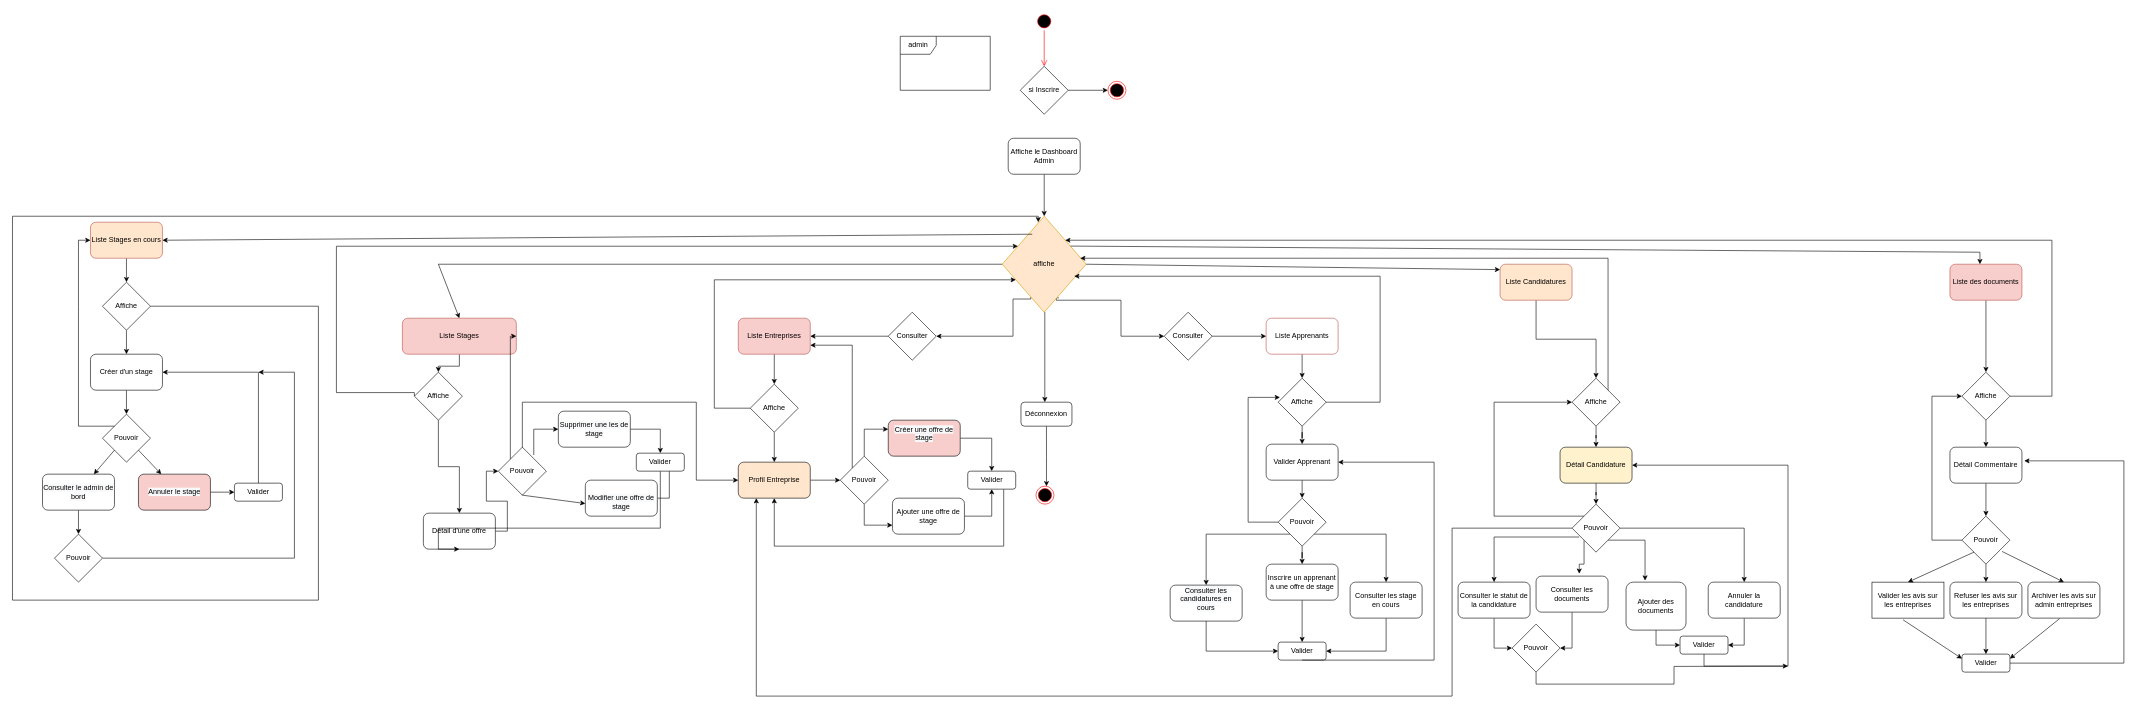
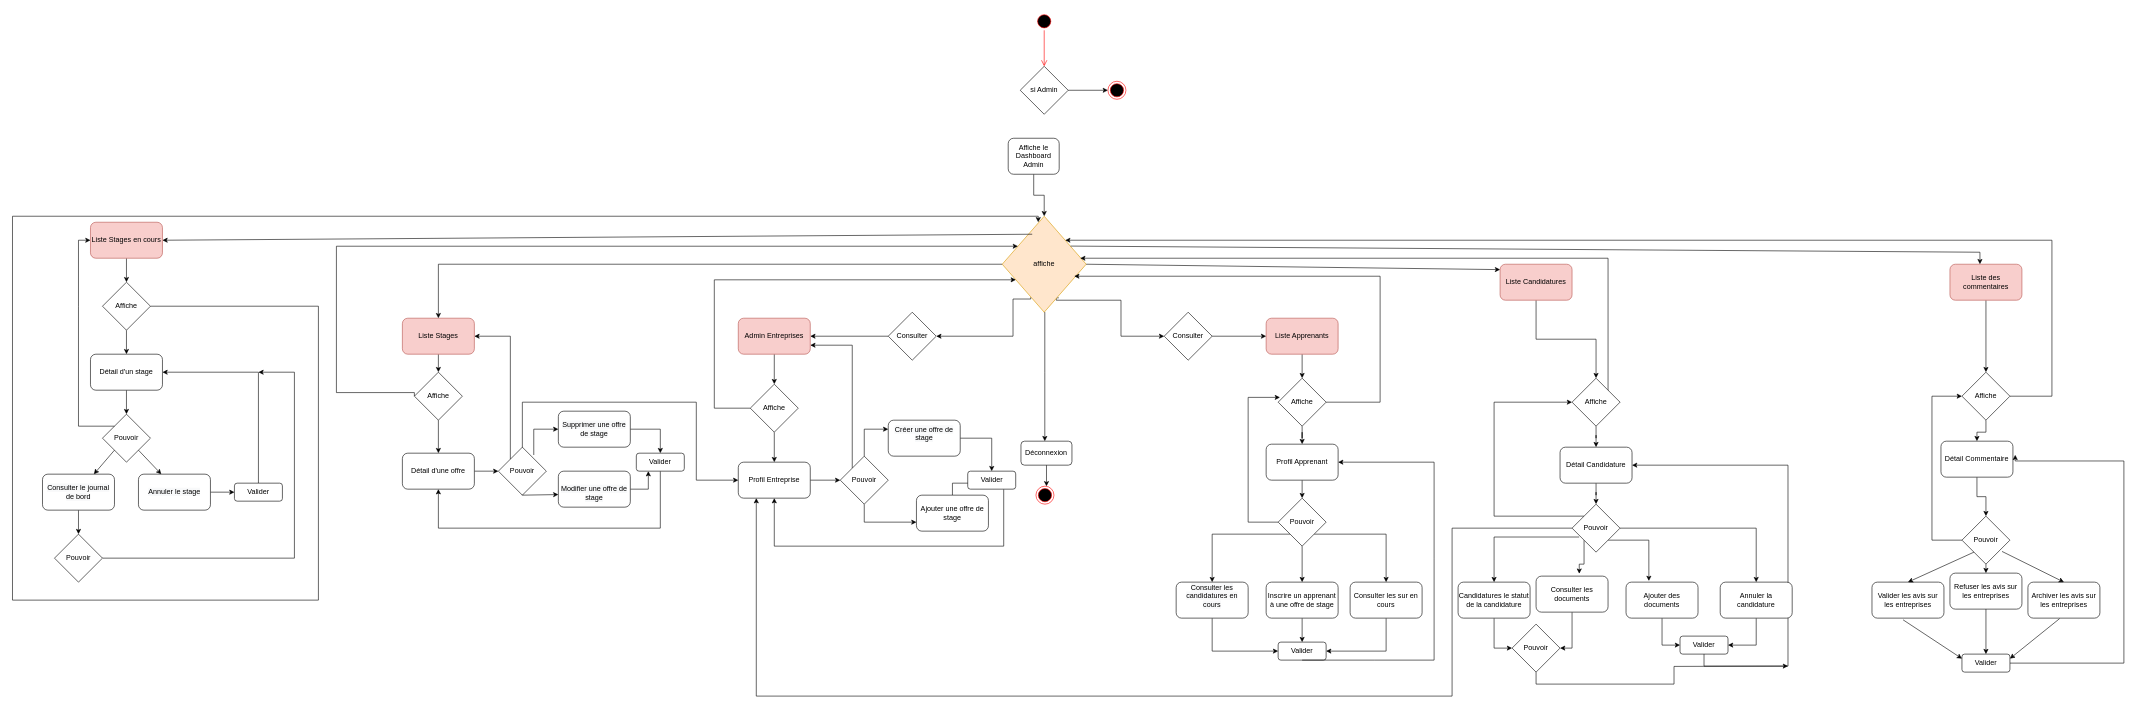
(945, 63) -> none
(1044, 90) -> (1044, 90)
(1044, 156) -> (1034, 156)
(126, 240) -> (126, 240)
(1536, 282) -> (1536, 282)
(1986, 282) -> (1986, 282)
(459, 336) -> (438, 336)
(774, 336) -> (774, 336)
(1302, 336) -> (1302, 336)
(126, 372) -> (126, 372)
(1047, 414) -> (1047, 453)
(594, 429) -> (594, 429)
(924, 438) -> (924, 438)
(1302, 462) -> (1302, 462)
(1596, 465) -> (1596, 465)
(1986, 465) -> (1977, 459)
(774, 480) -> (774, 480)
(78, 492) -> (78, 492)
(174, 492) -> (174, 492)
(621, 498) -> (594, 489)
(929, 516) -> (953, 513)
(459, 531) -> (438, 471)
(1302, 582) -> (1302, 600)
(1386, 600) -> (1386, 600)
(1494, 600) -> (1494, 600)
(1745, 600) -> (1757, 600)
(1908, 600) -> (1908, 600)
(1986, 600) -> (1986, 591)
(2064, 600) -> (2064, 600)
(1206, 603) -> (1212, 600)
(1656, 606) -> (1662, 600)
